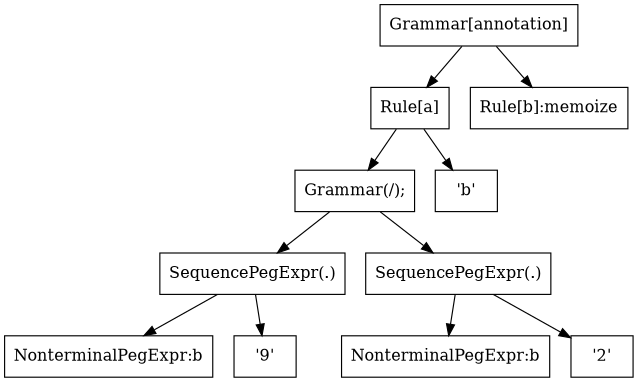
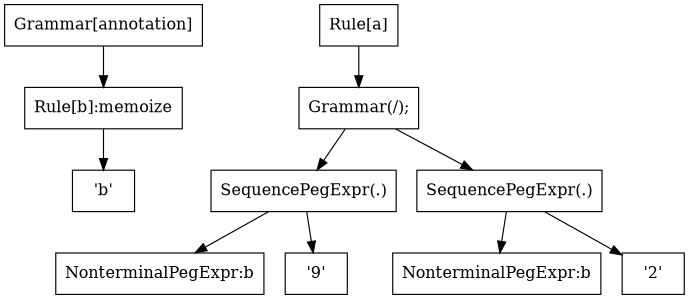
(448, 62) -> none
(435, 145) -> (103, 144)
